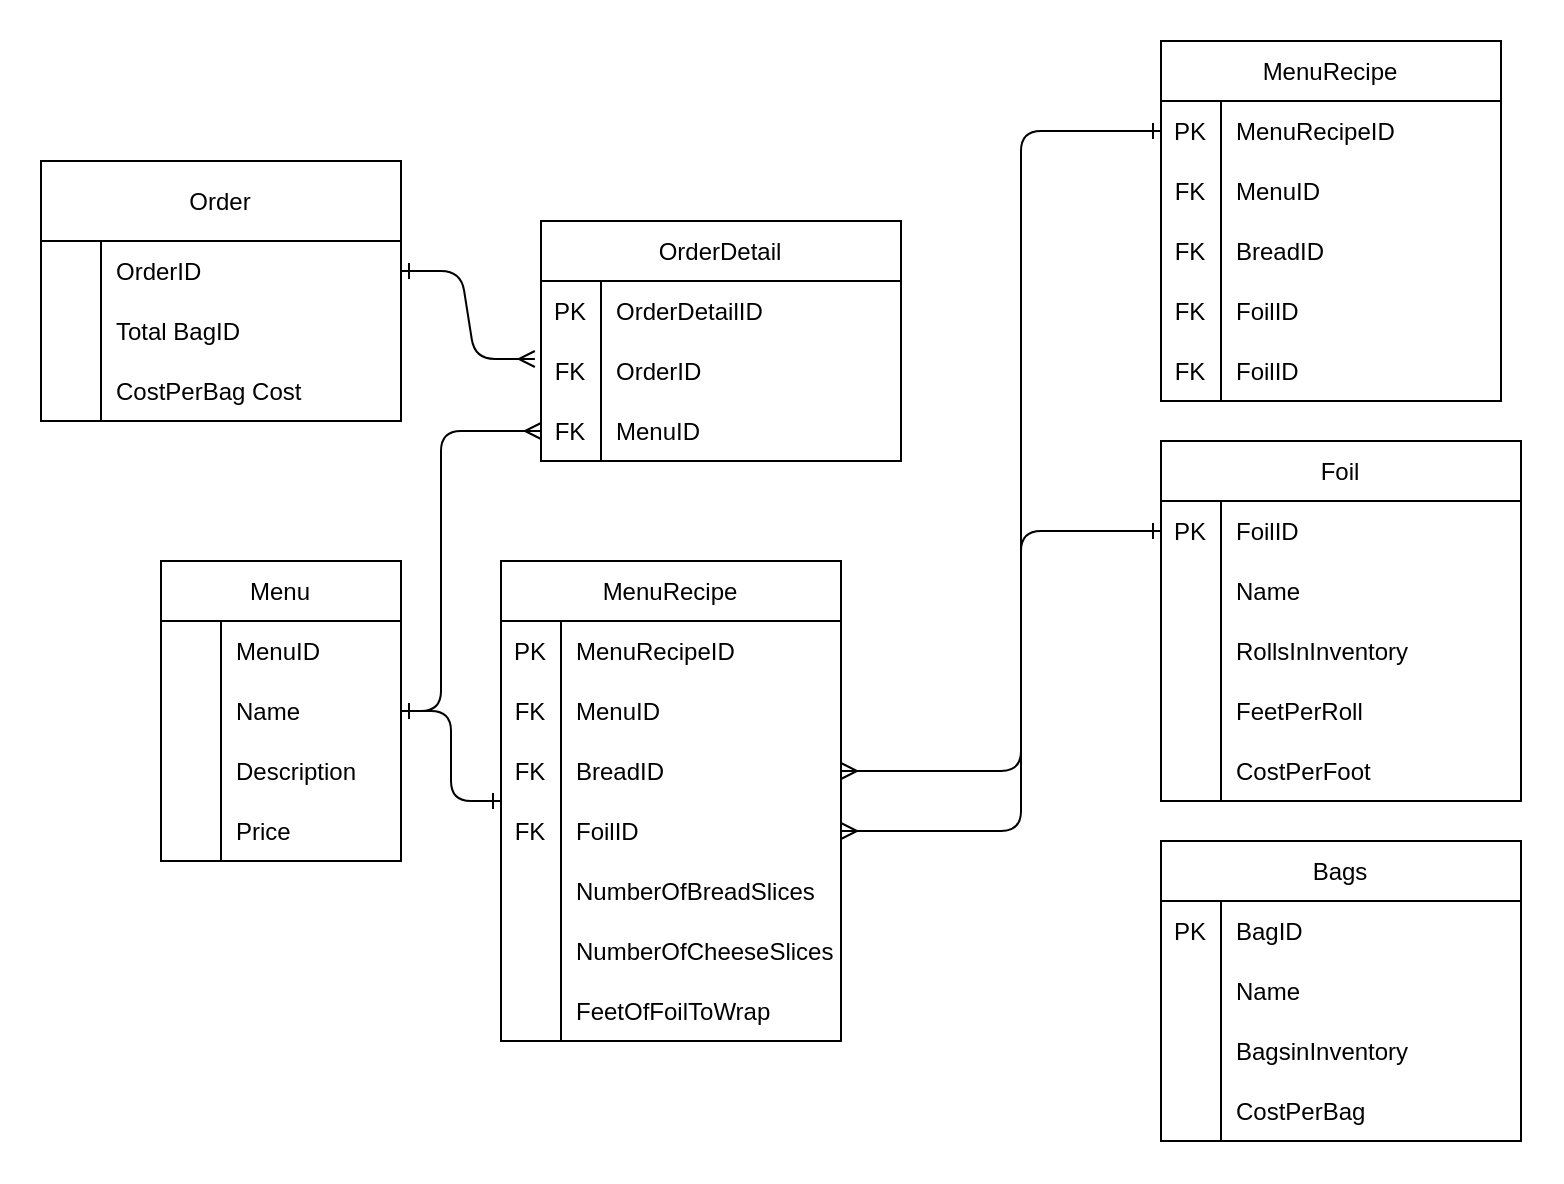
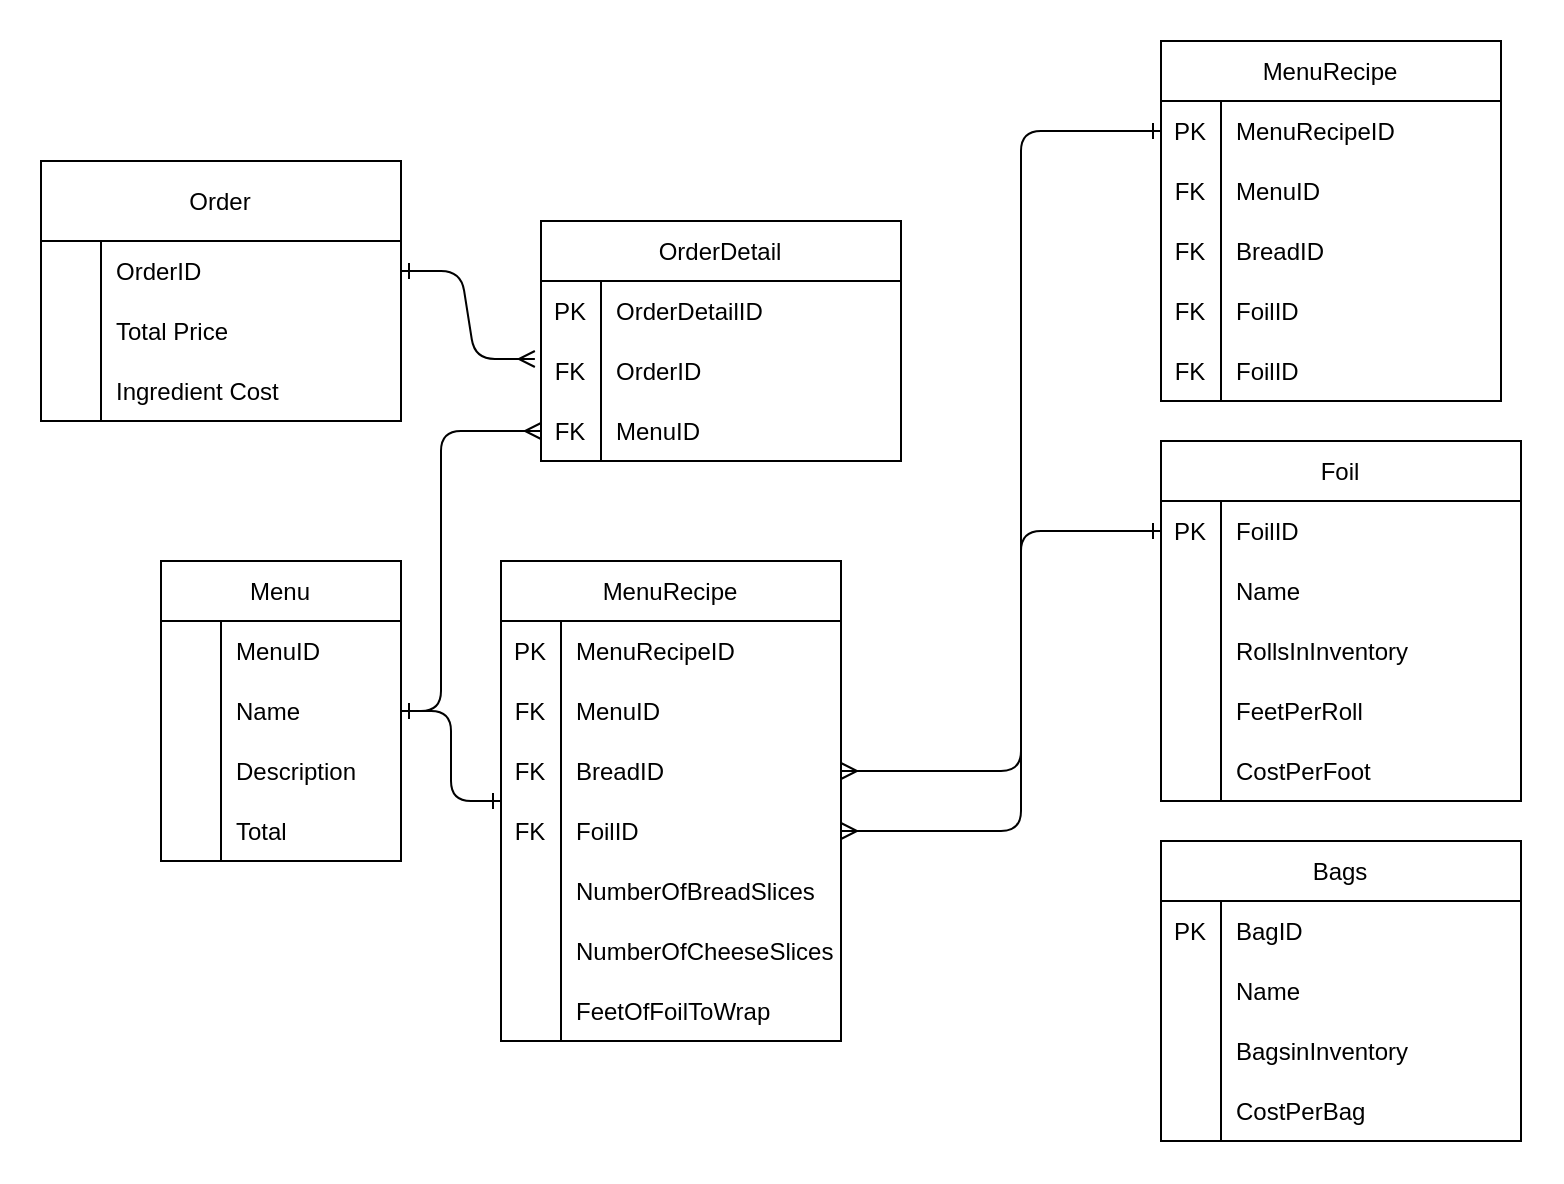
(184, 332) -> (181, 332)
(214, 392) -> (211, 392)
(266, 832) -> (266, 832)
